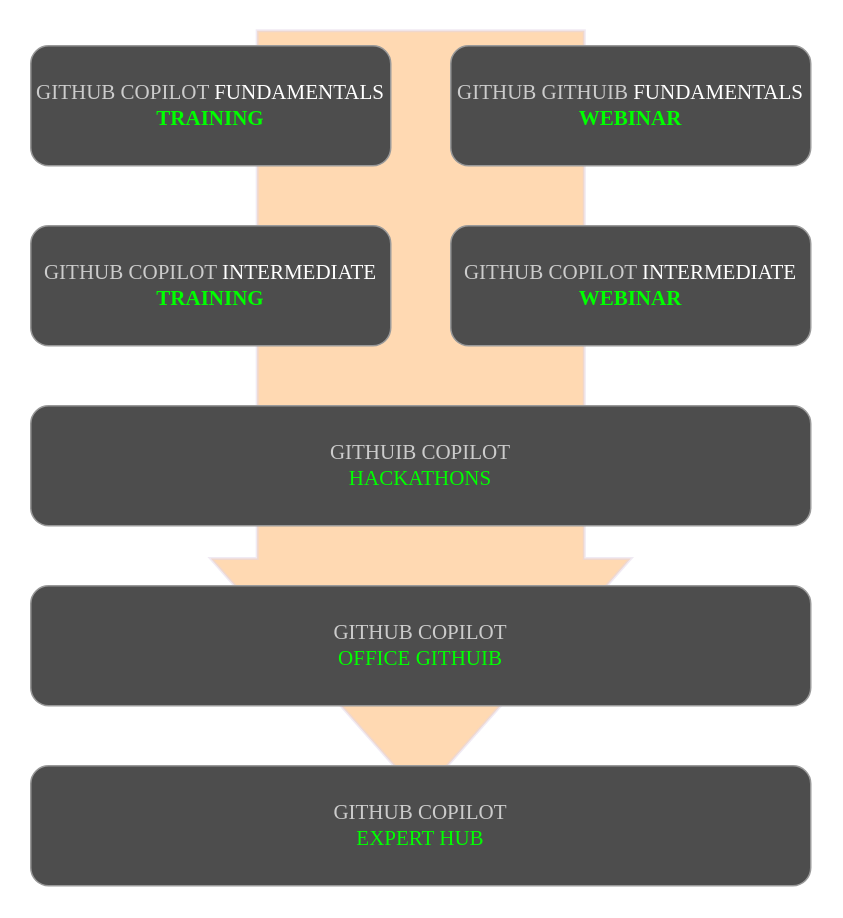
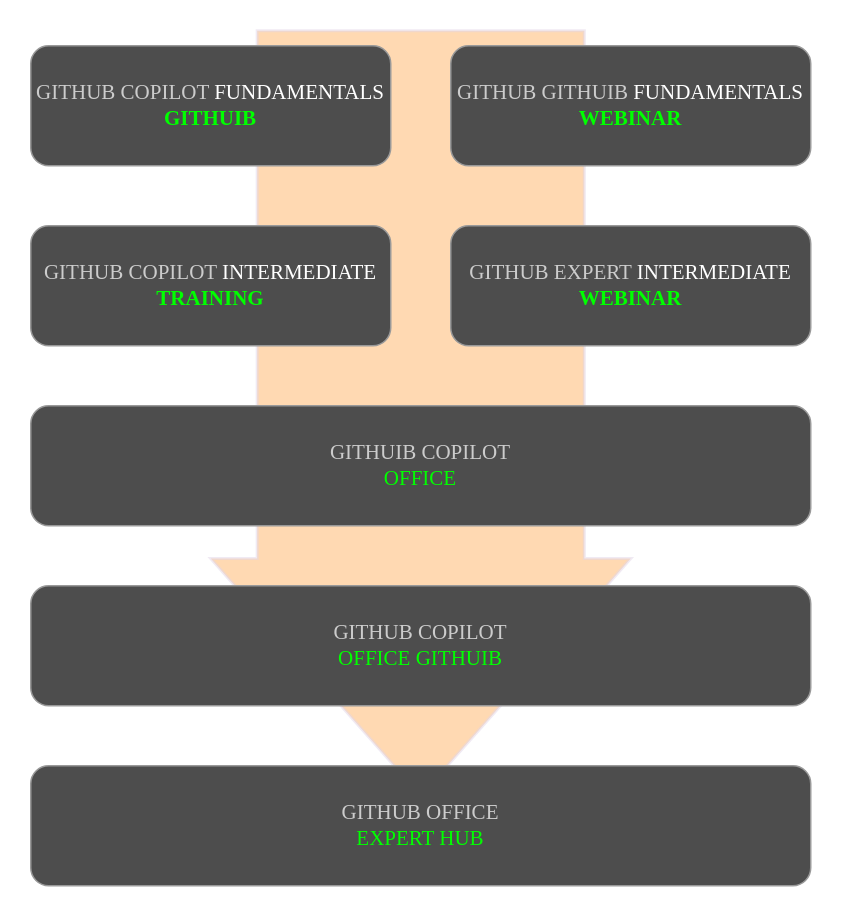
(211, 106) -> (211, 106)
(631, 286) -> (631, 286)
(421, 466) -> (421, 466)
(421, 826) -> (421, 826)
